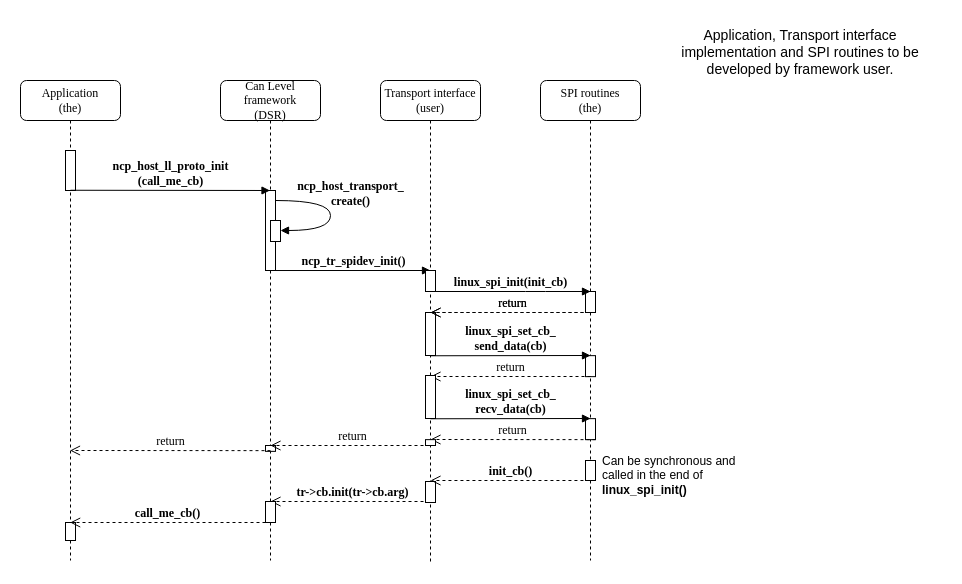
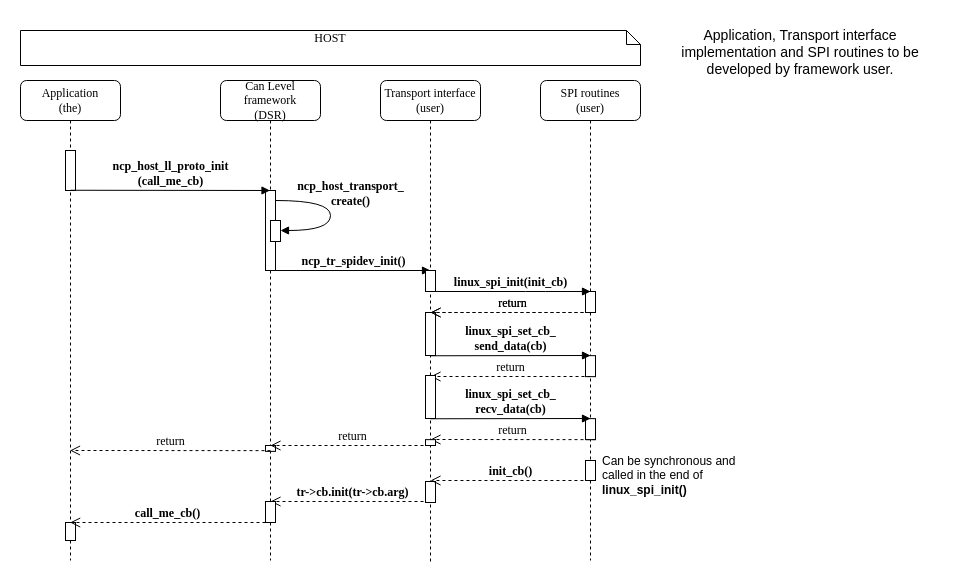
none -> (331, 48)
(591, 101) -> (591, 101)
